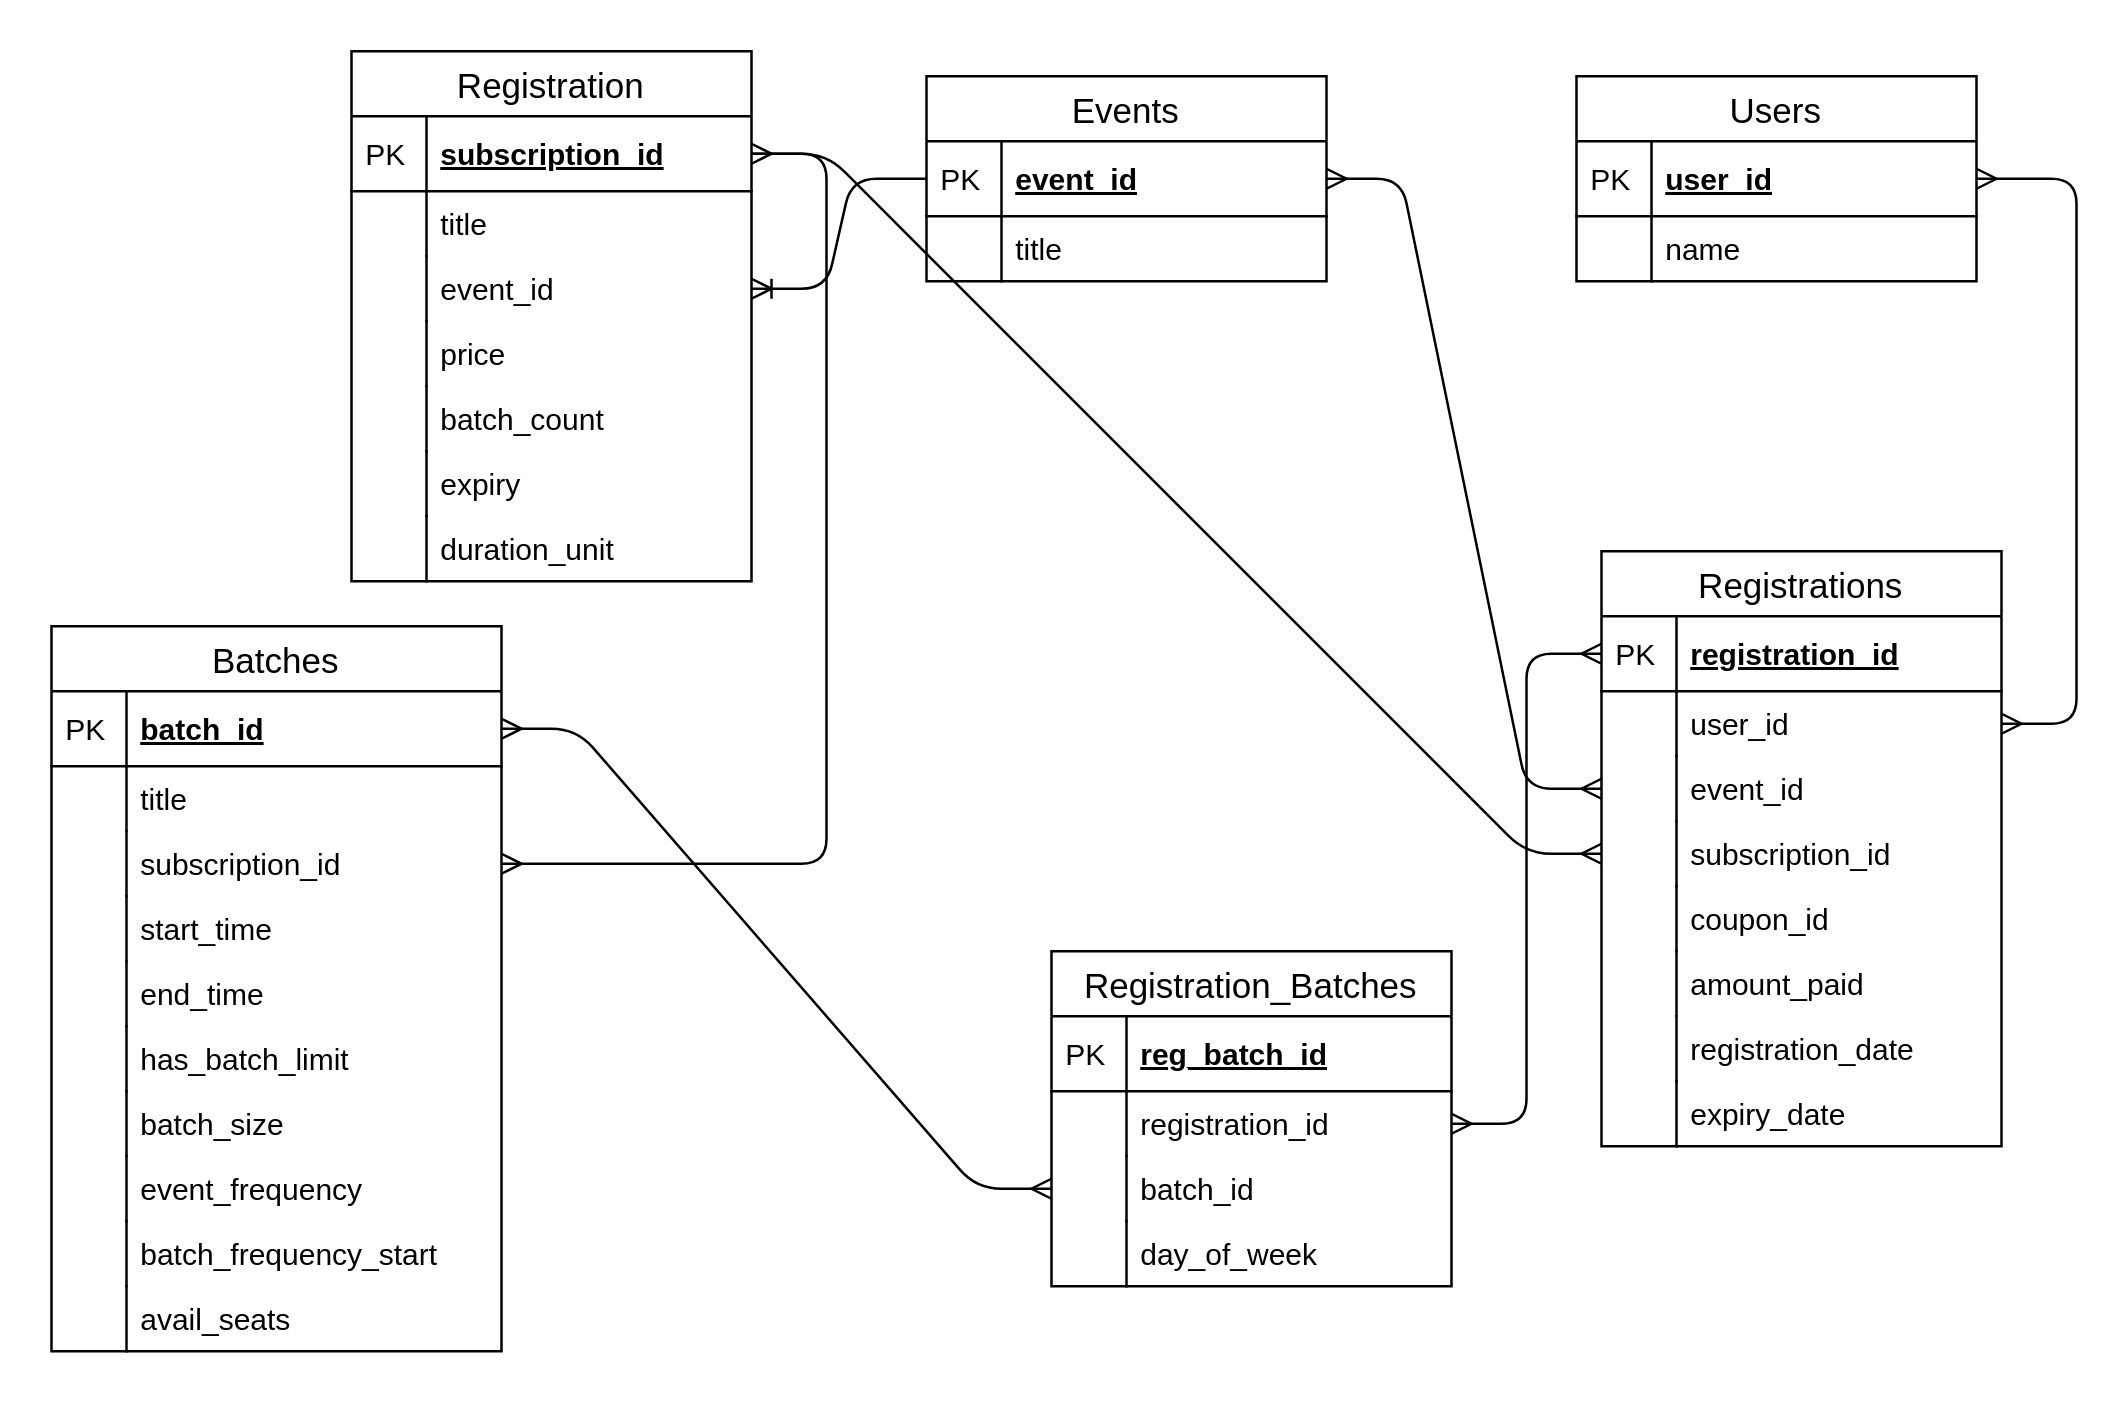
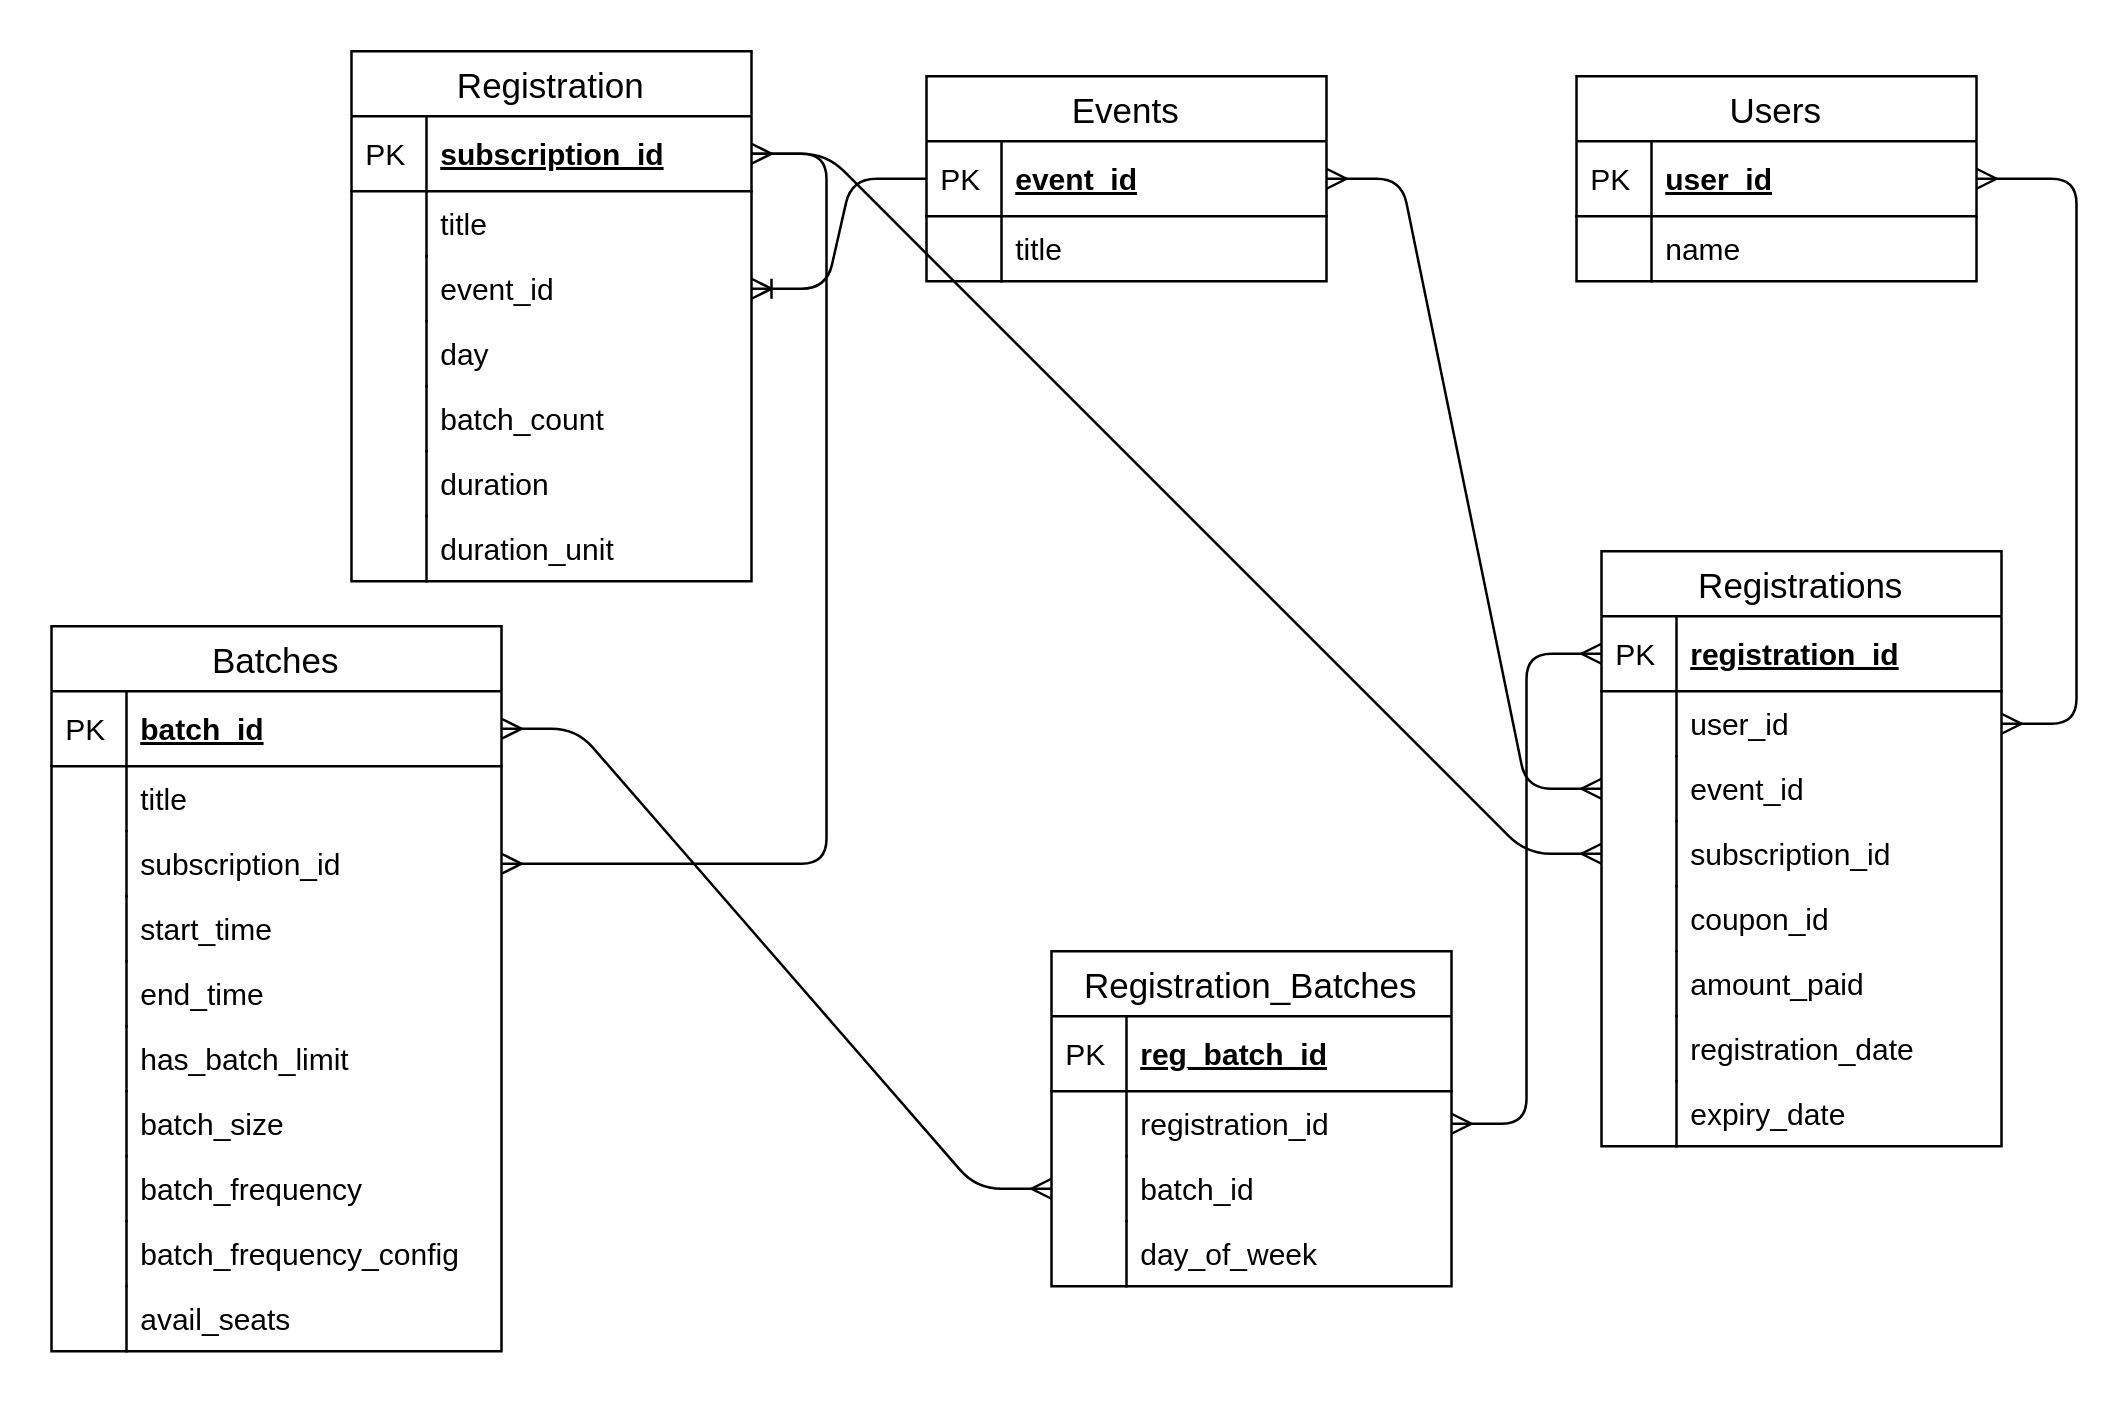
(478, 355) -> (465, 355)
(487, 485) -> (503, 485)
(266, 1190) -> (266, 1190)
(316, 1255) -> (321, 1255)
